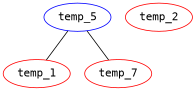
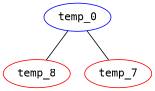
(77, 17) -> (77, 17)
(159, 17) -> none
(37, 74) -> (37, 74)
